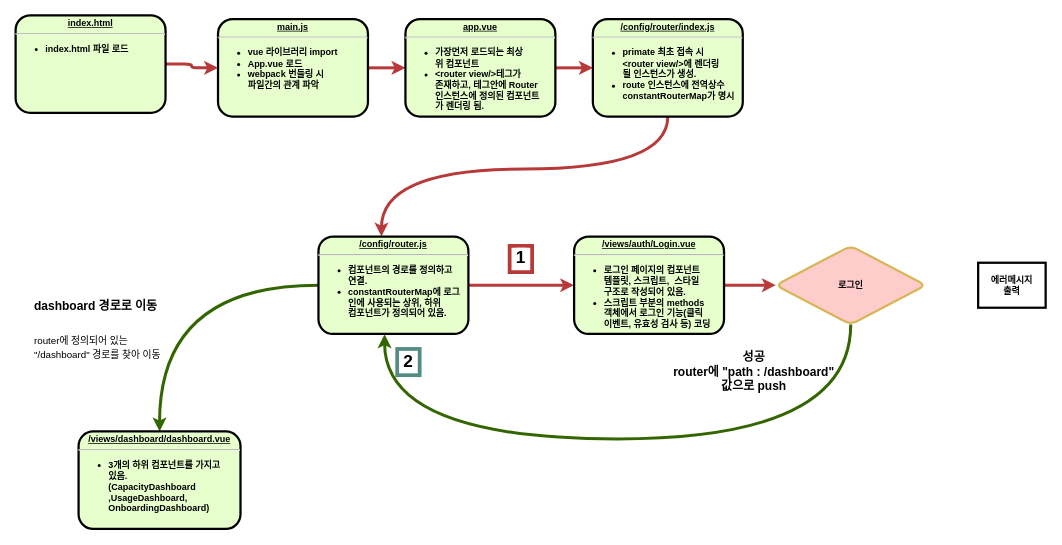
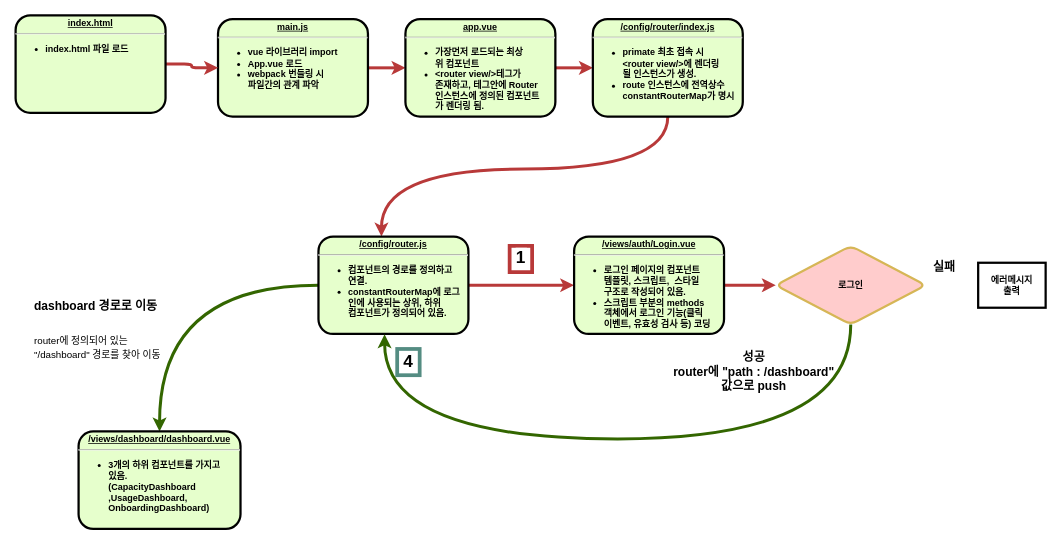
none -> (945, 267)
(408, 361) -> (408, 361)
